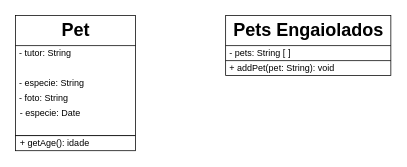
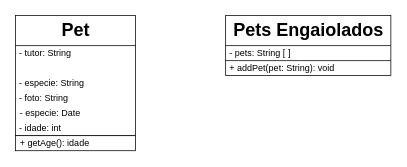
none -> (75, 128)
